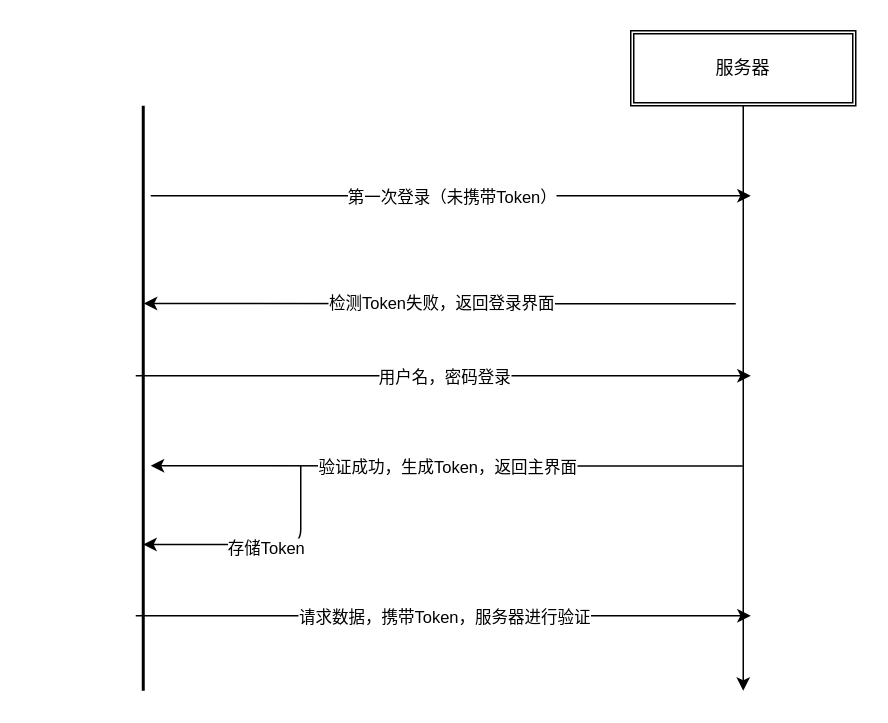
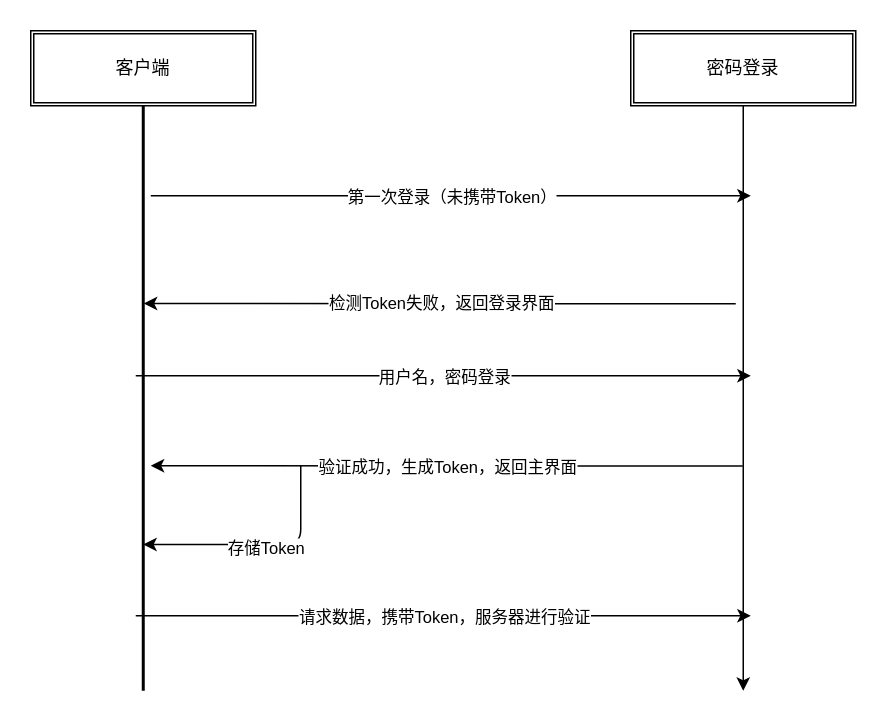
none -> (143, 68)
(743, 68) -> (743, 68)
